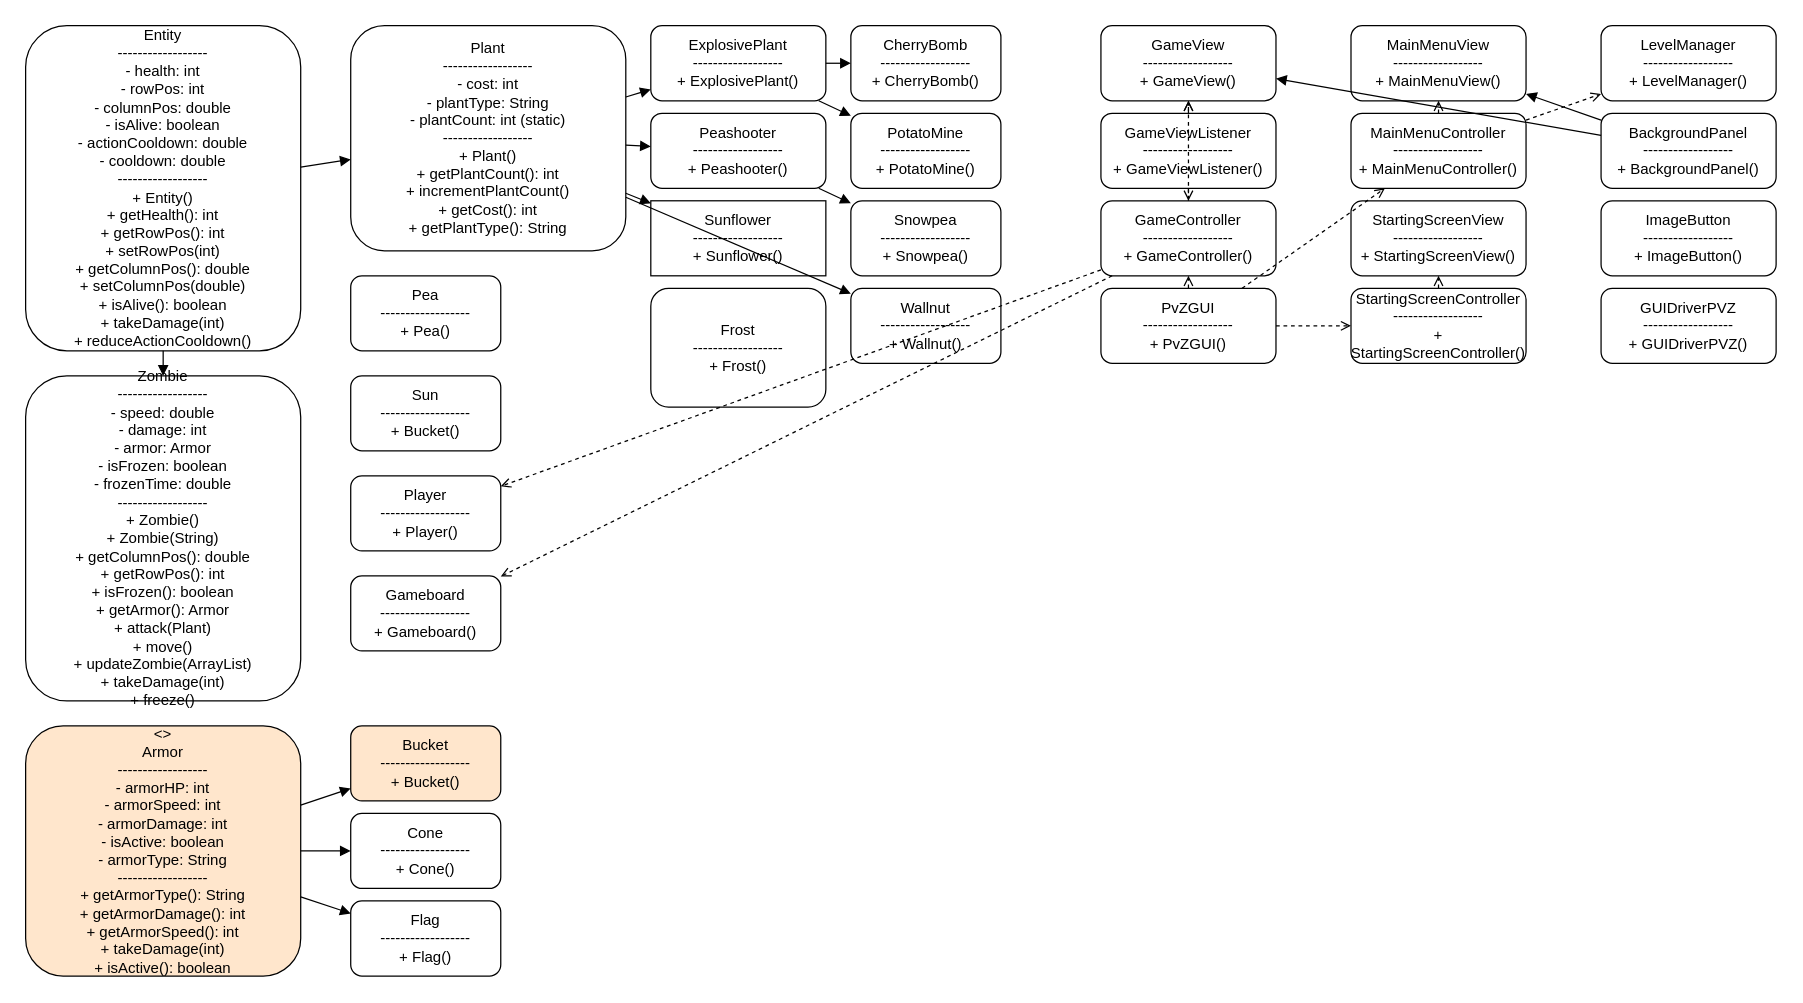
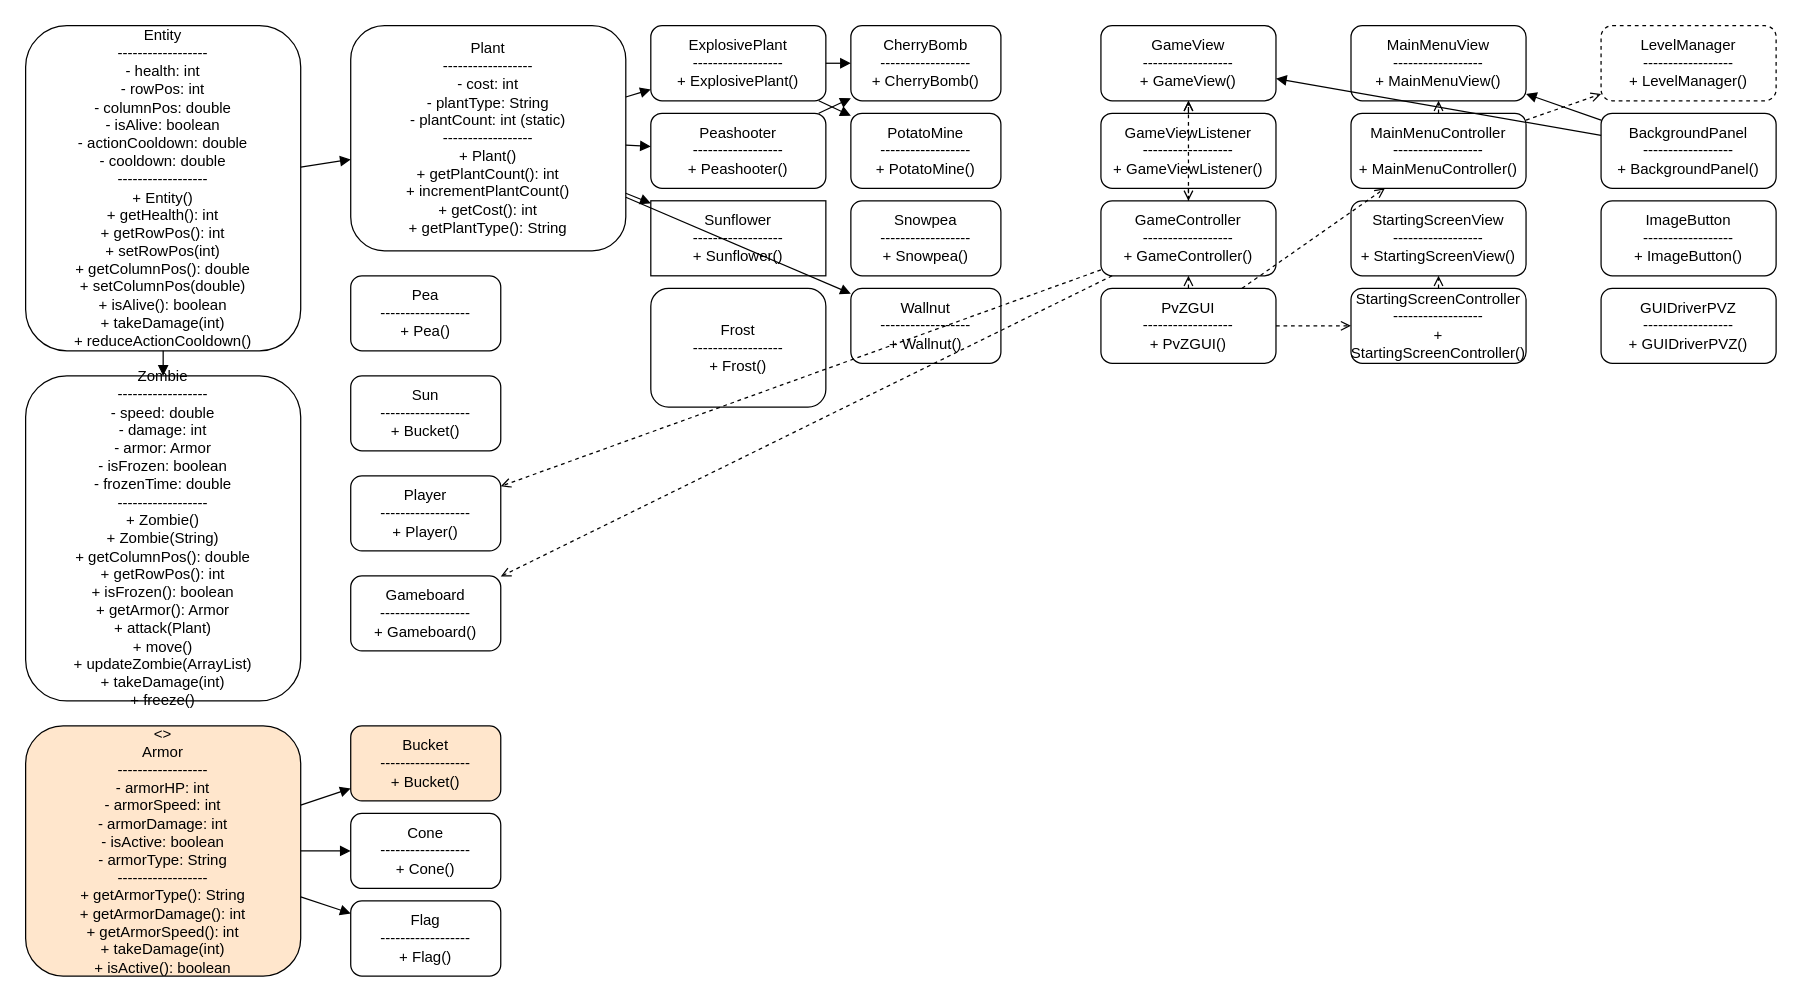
(1688, 63) -> (1688, 63)
(829, 193) -> (829, 108)
